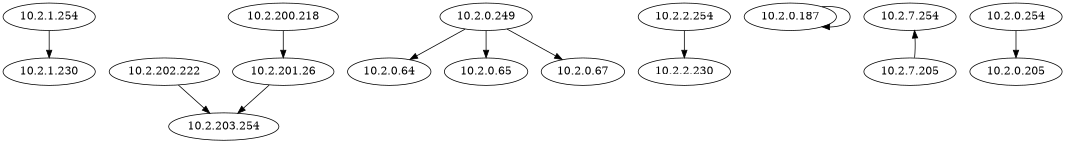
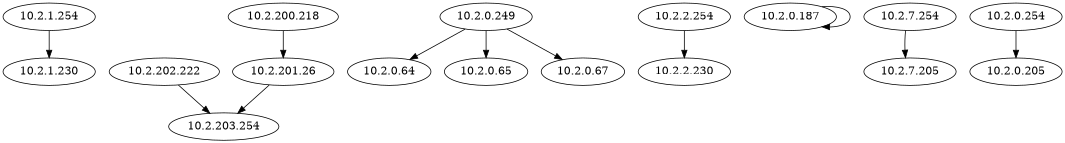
(915, 48) -> (905, 40)
